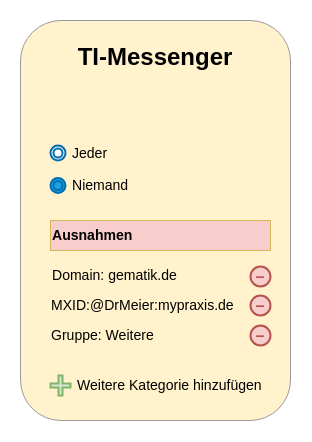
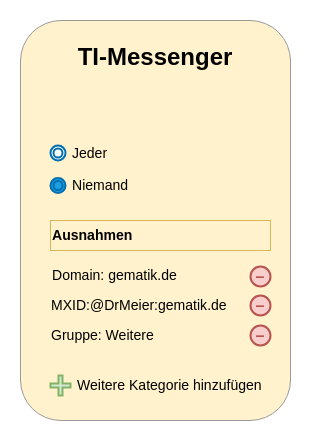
(161, 236) -> (161, 236)
(128, 306) -> (124, 306)
